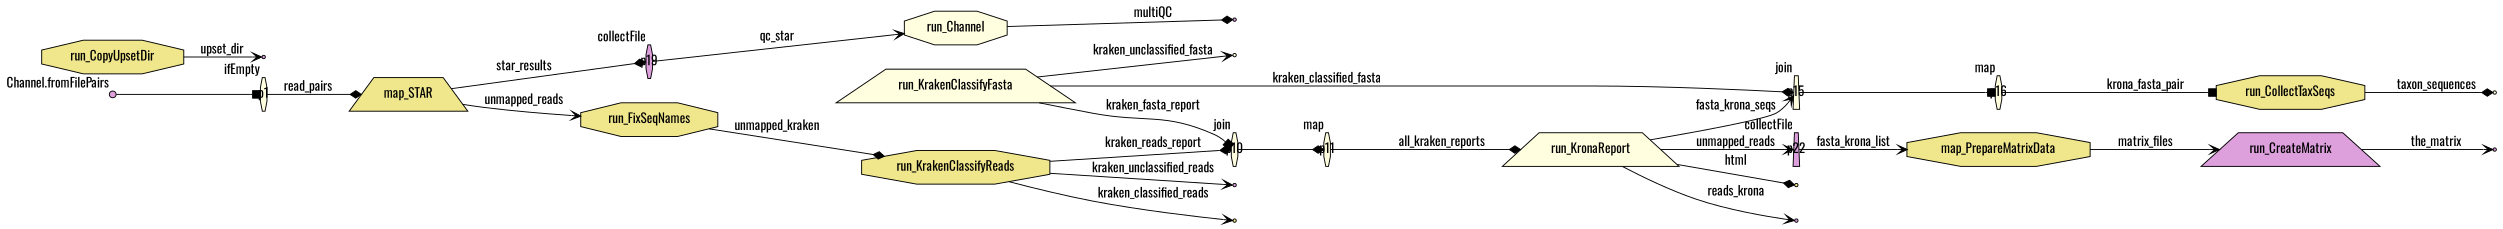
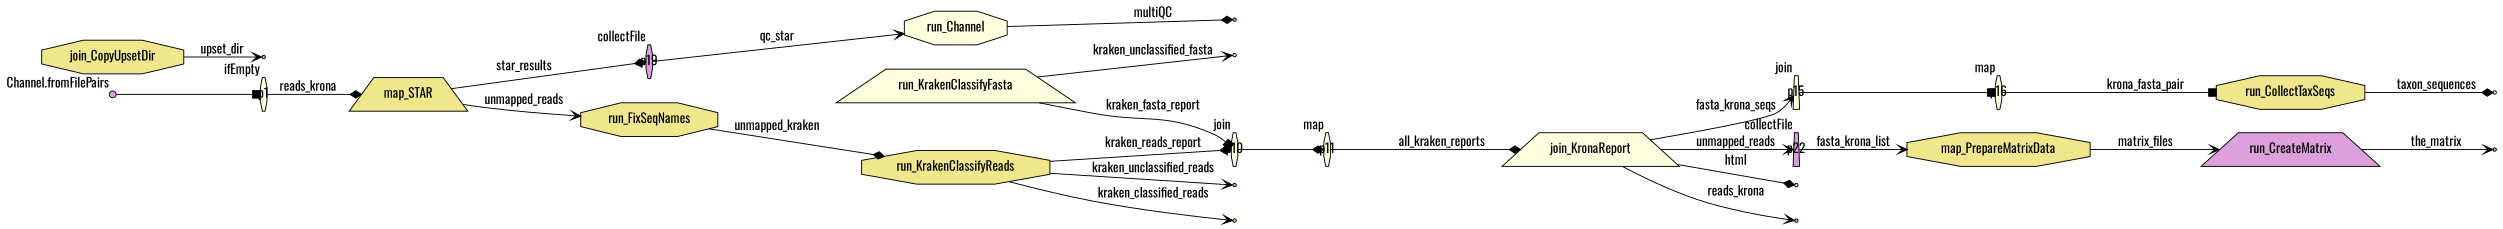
(113, 57) -> (113, 57)
(1416, 86) -> none
(308, 87) -> (308, 87)
(1591, 150) -> (1591, 150)
